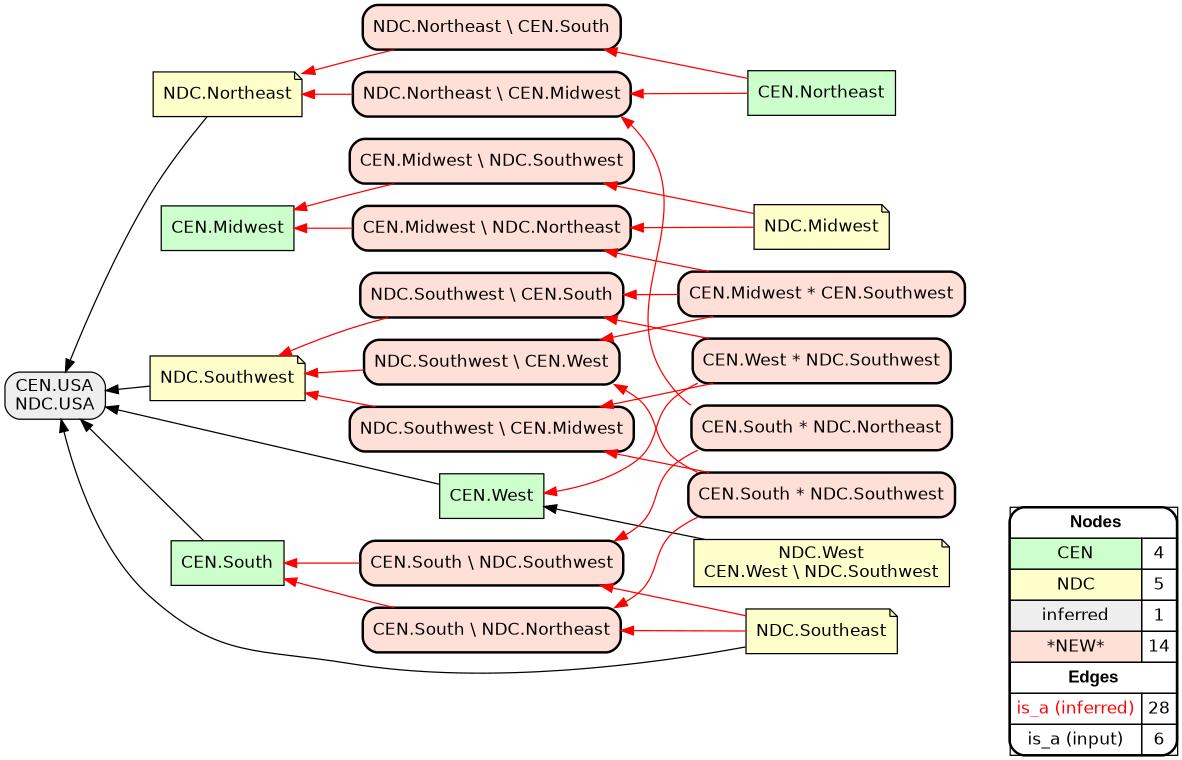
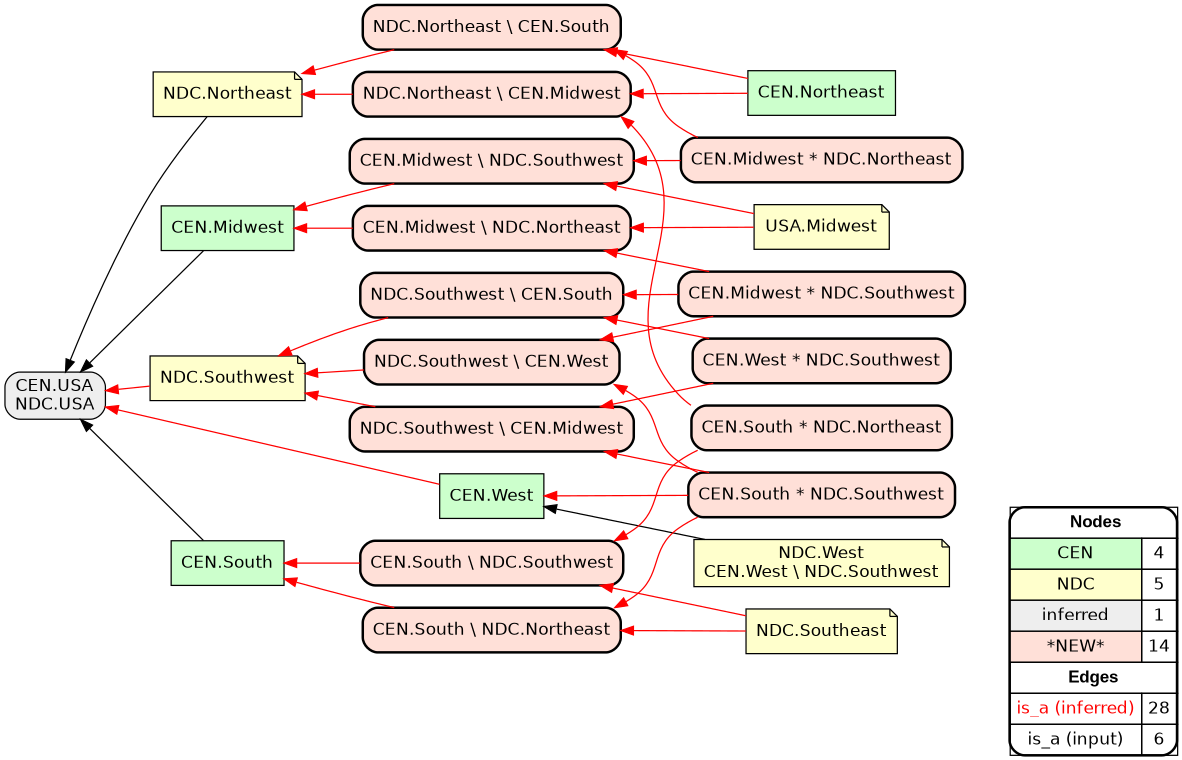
none -> (822, 160)
(822, 227) -> (822, 227)
(822, 294) -> (822, 294)
(134, 388) -> (134, 388)
(279, 447) -> (279, 447)
(645, 452) -> (623, 496)
(347, 663) -> (147, 307)
